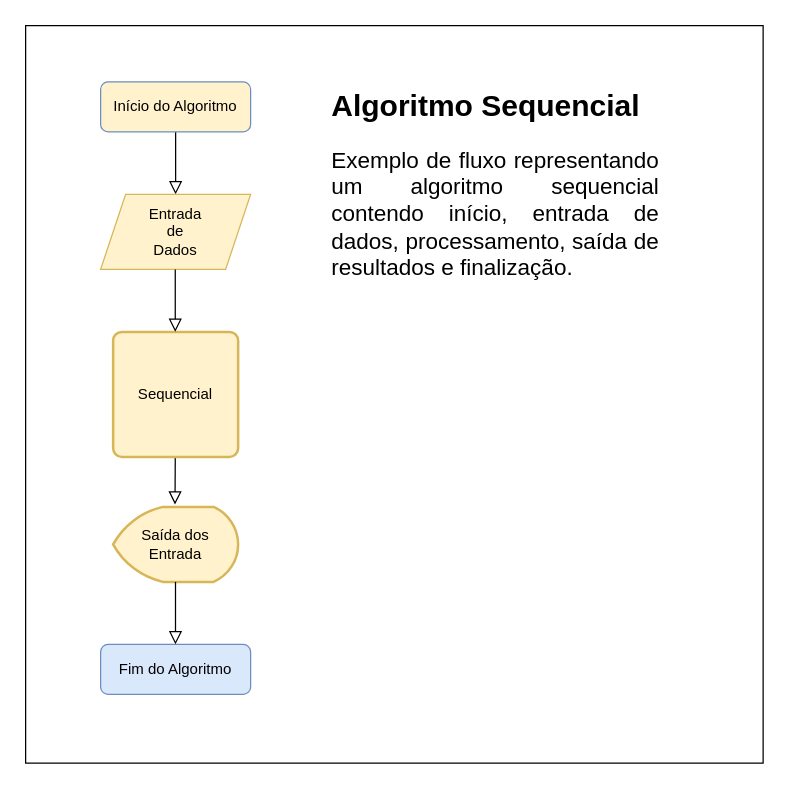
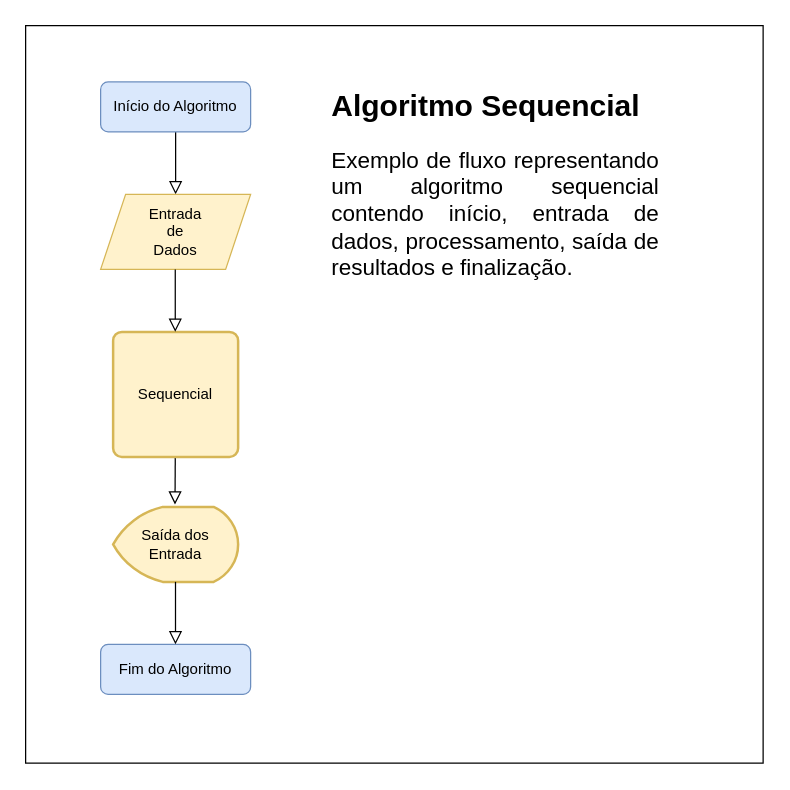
(176, 107) -> (176, 107)
